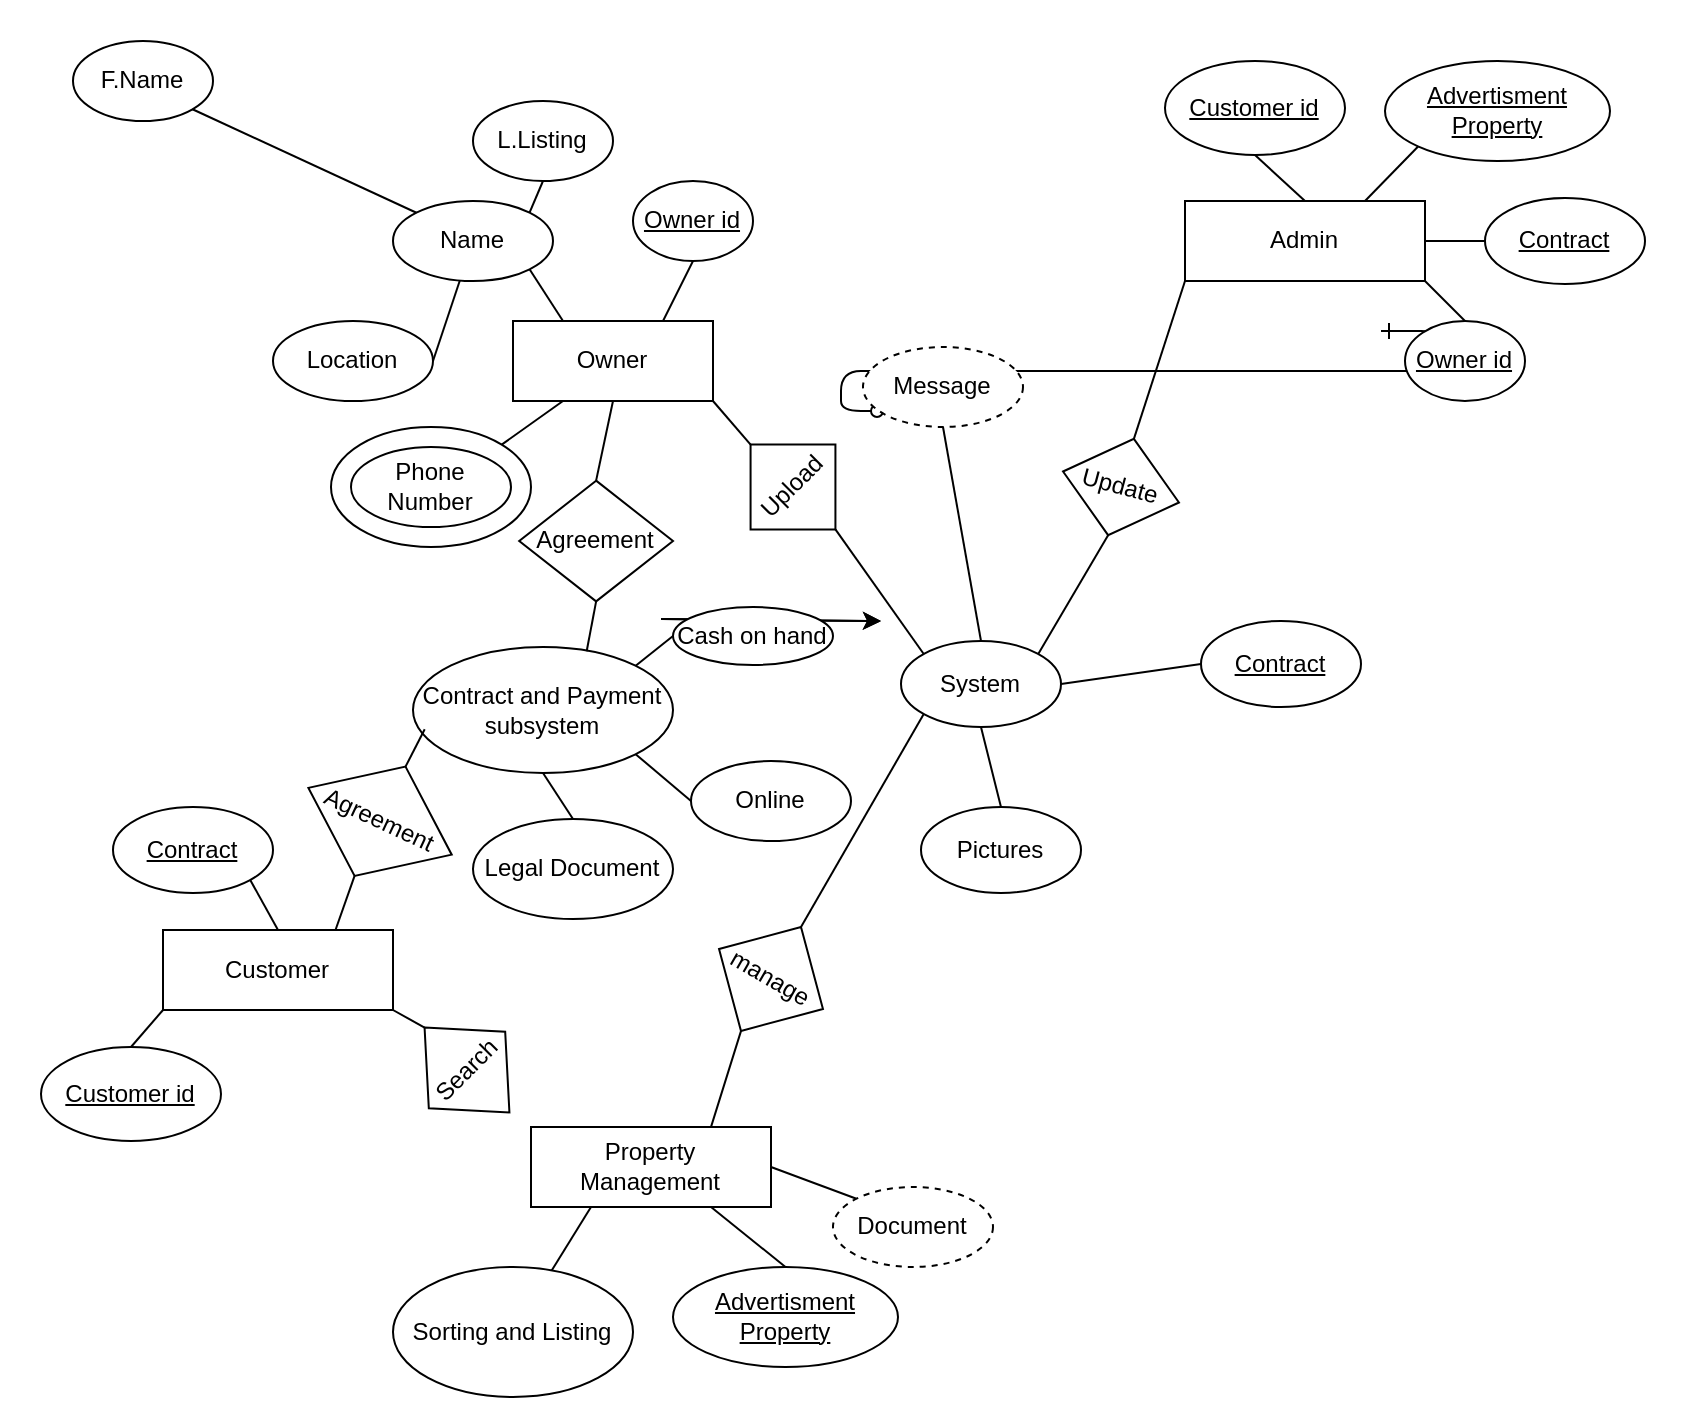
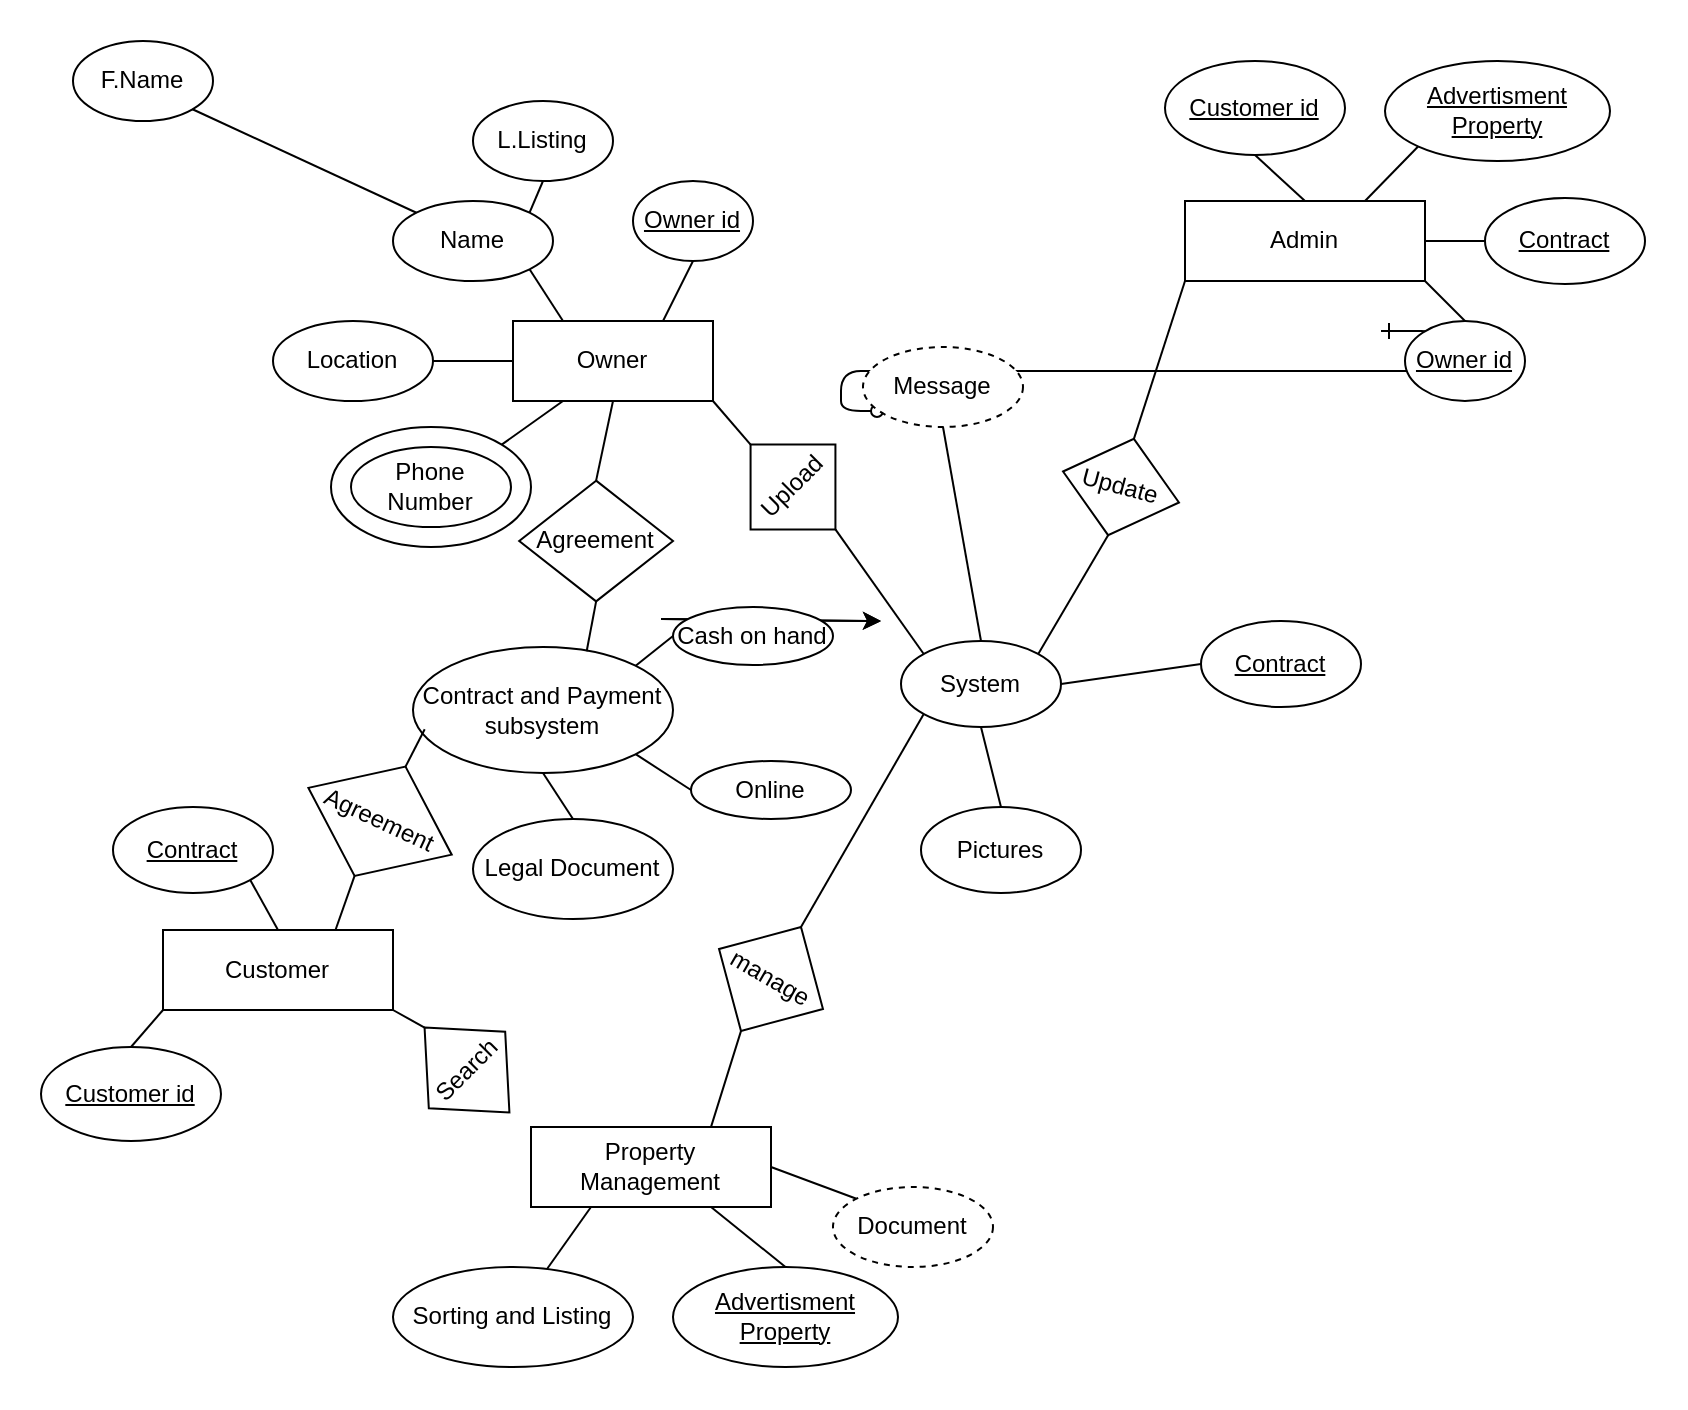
(446, 321) -> (473, 361)
(771, 801) -> (771, 790)
(513, 1332) -> (513, 1317)
